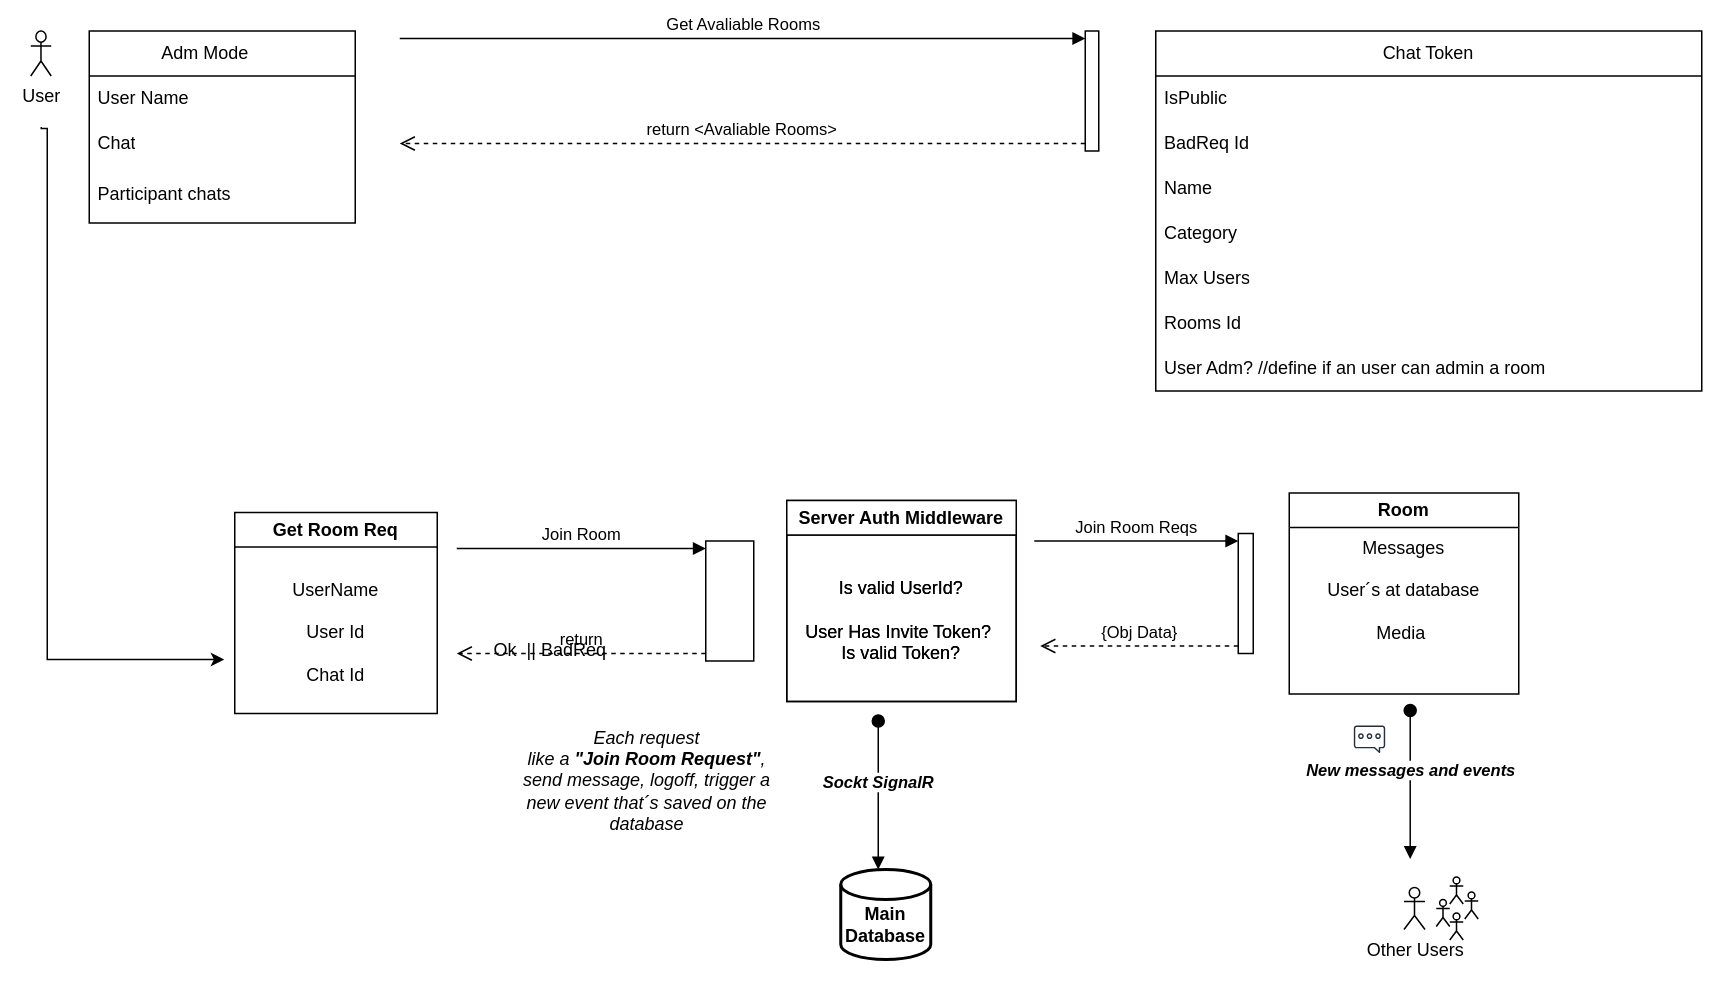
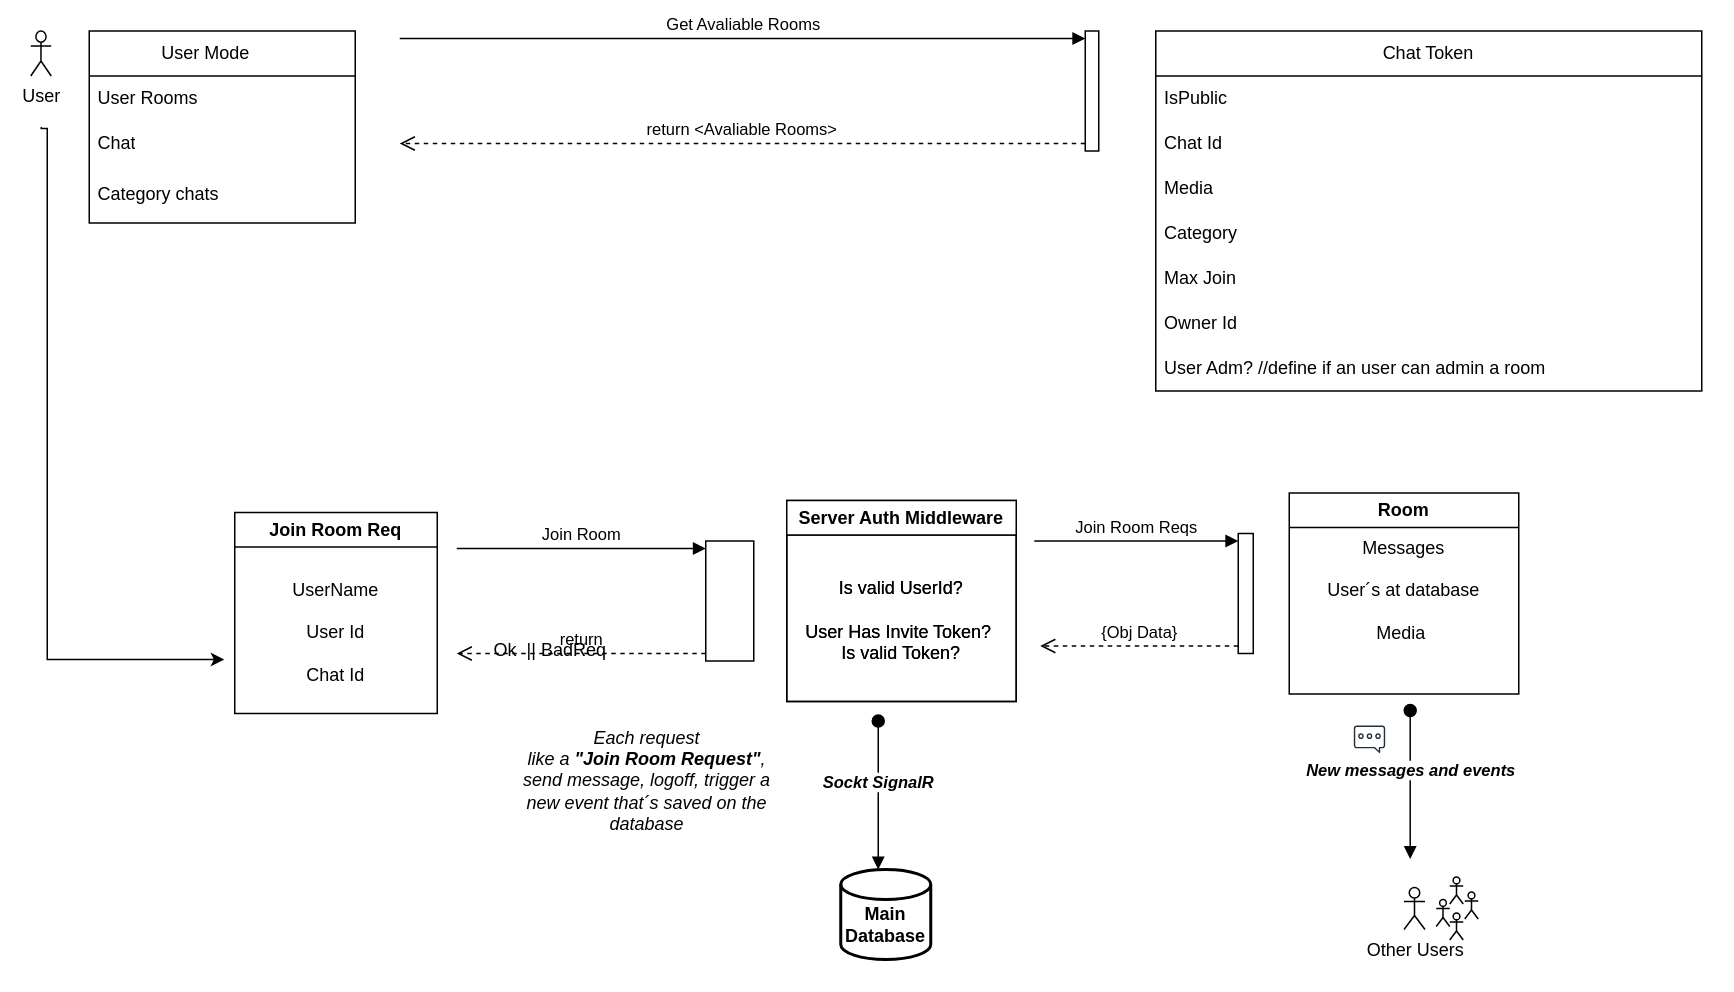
(222, 53) -> (222, 53)
(141, 98) -> (146, 98)
(1208, 143) -> (1198, 143)
(1185, 188) -> (1188, 188)
(177, 194) -> (166, 194)
(1208, 278) -> (1200, 278)
(1203, 323) -> (1203, 323)
(336, 530) -> (336, 530)
